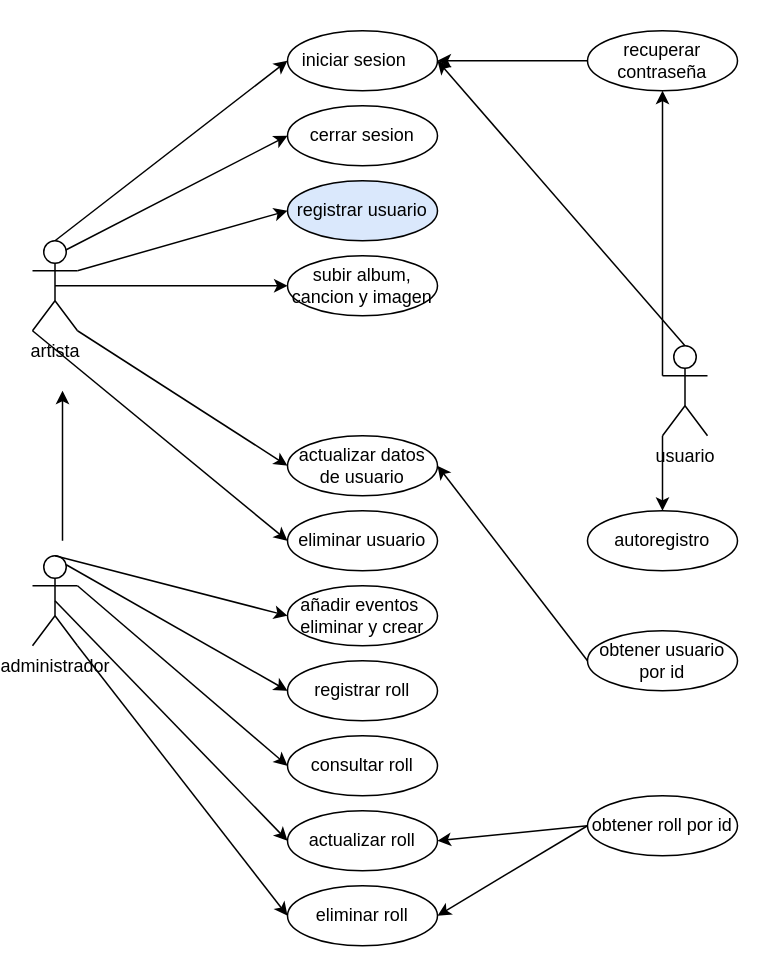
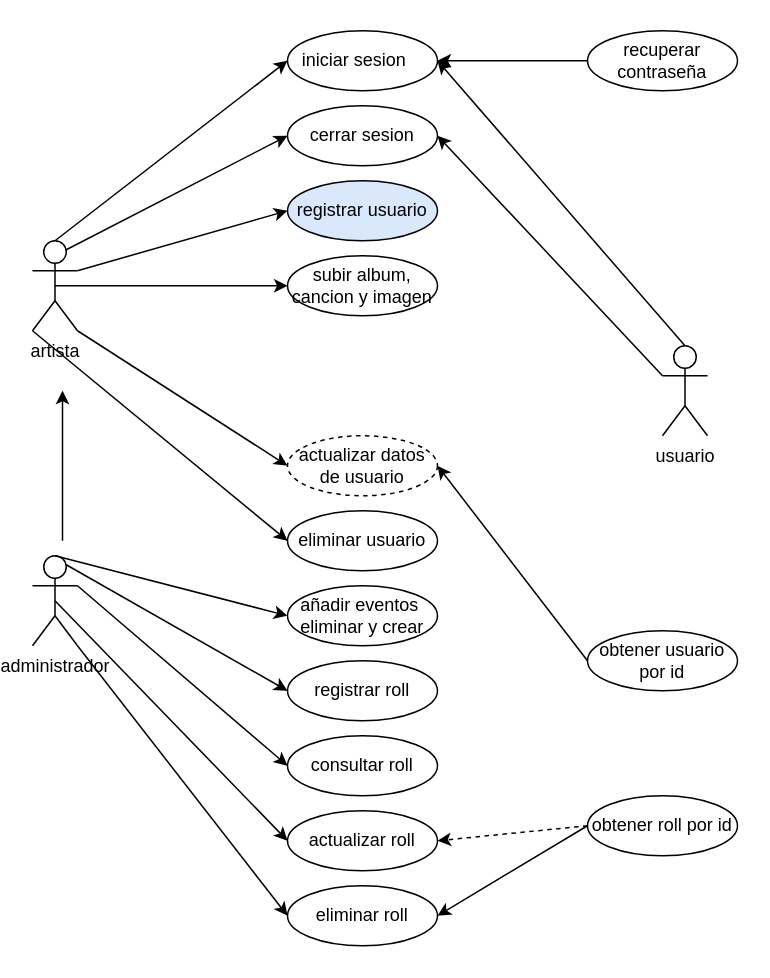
(662, 208) -> (553, 259)
(362, 466) -> (362, 466)
(662, 468) -> none
(662, 541) -> none
(514, 833) -> (514, 833)
